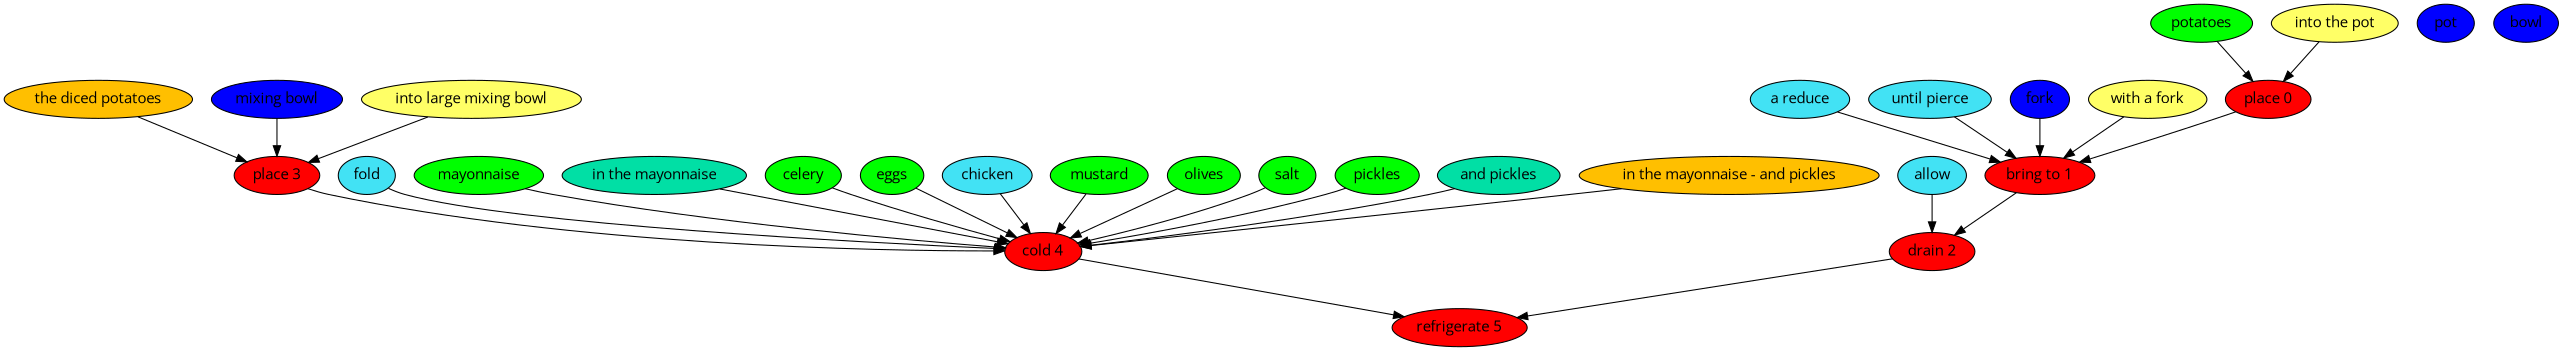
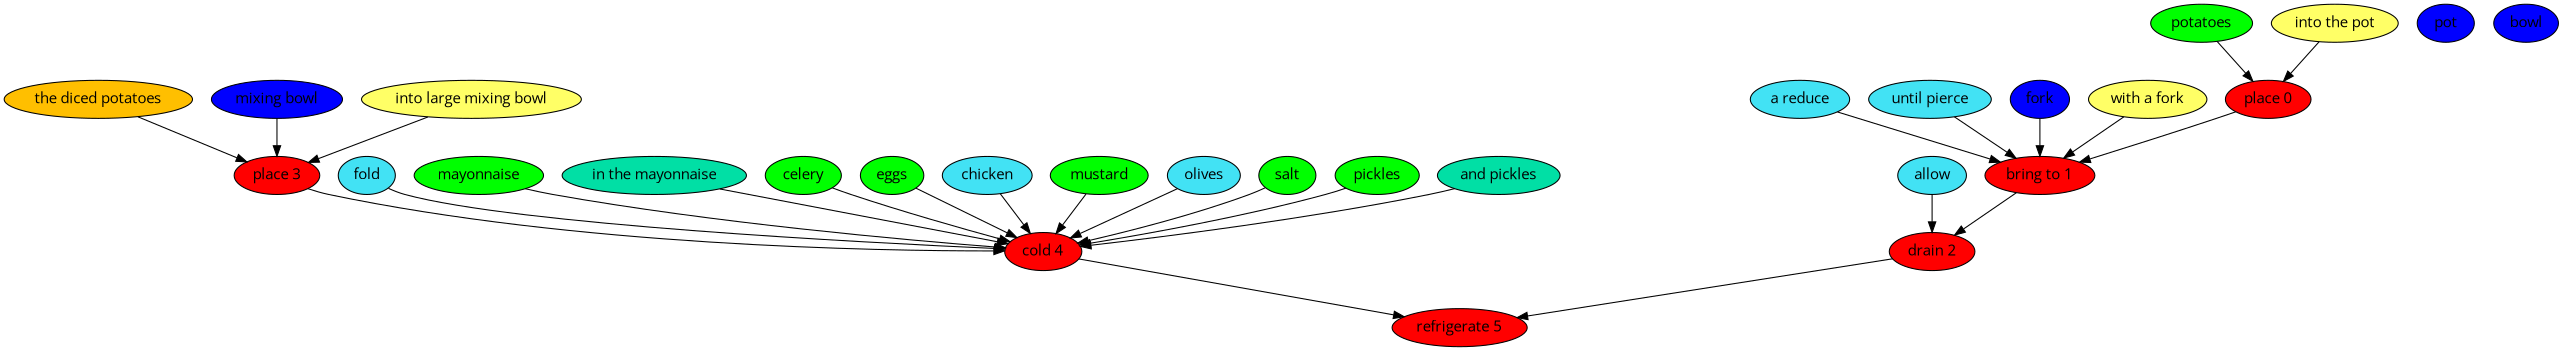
(1204, 175) -> (1204, 175)
(1729, 175) -> none
